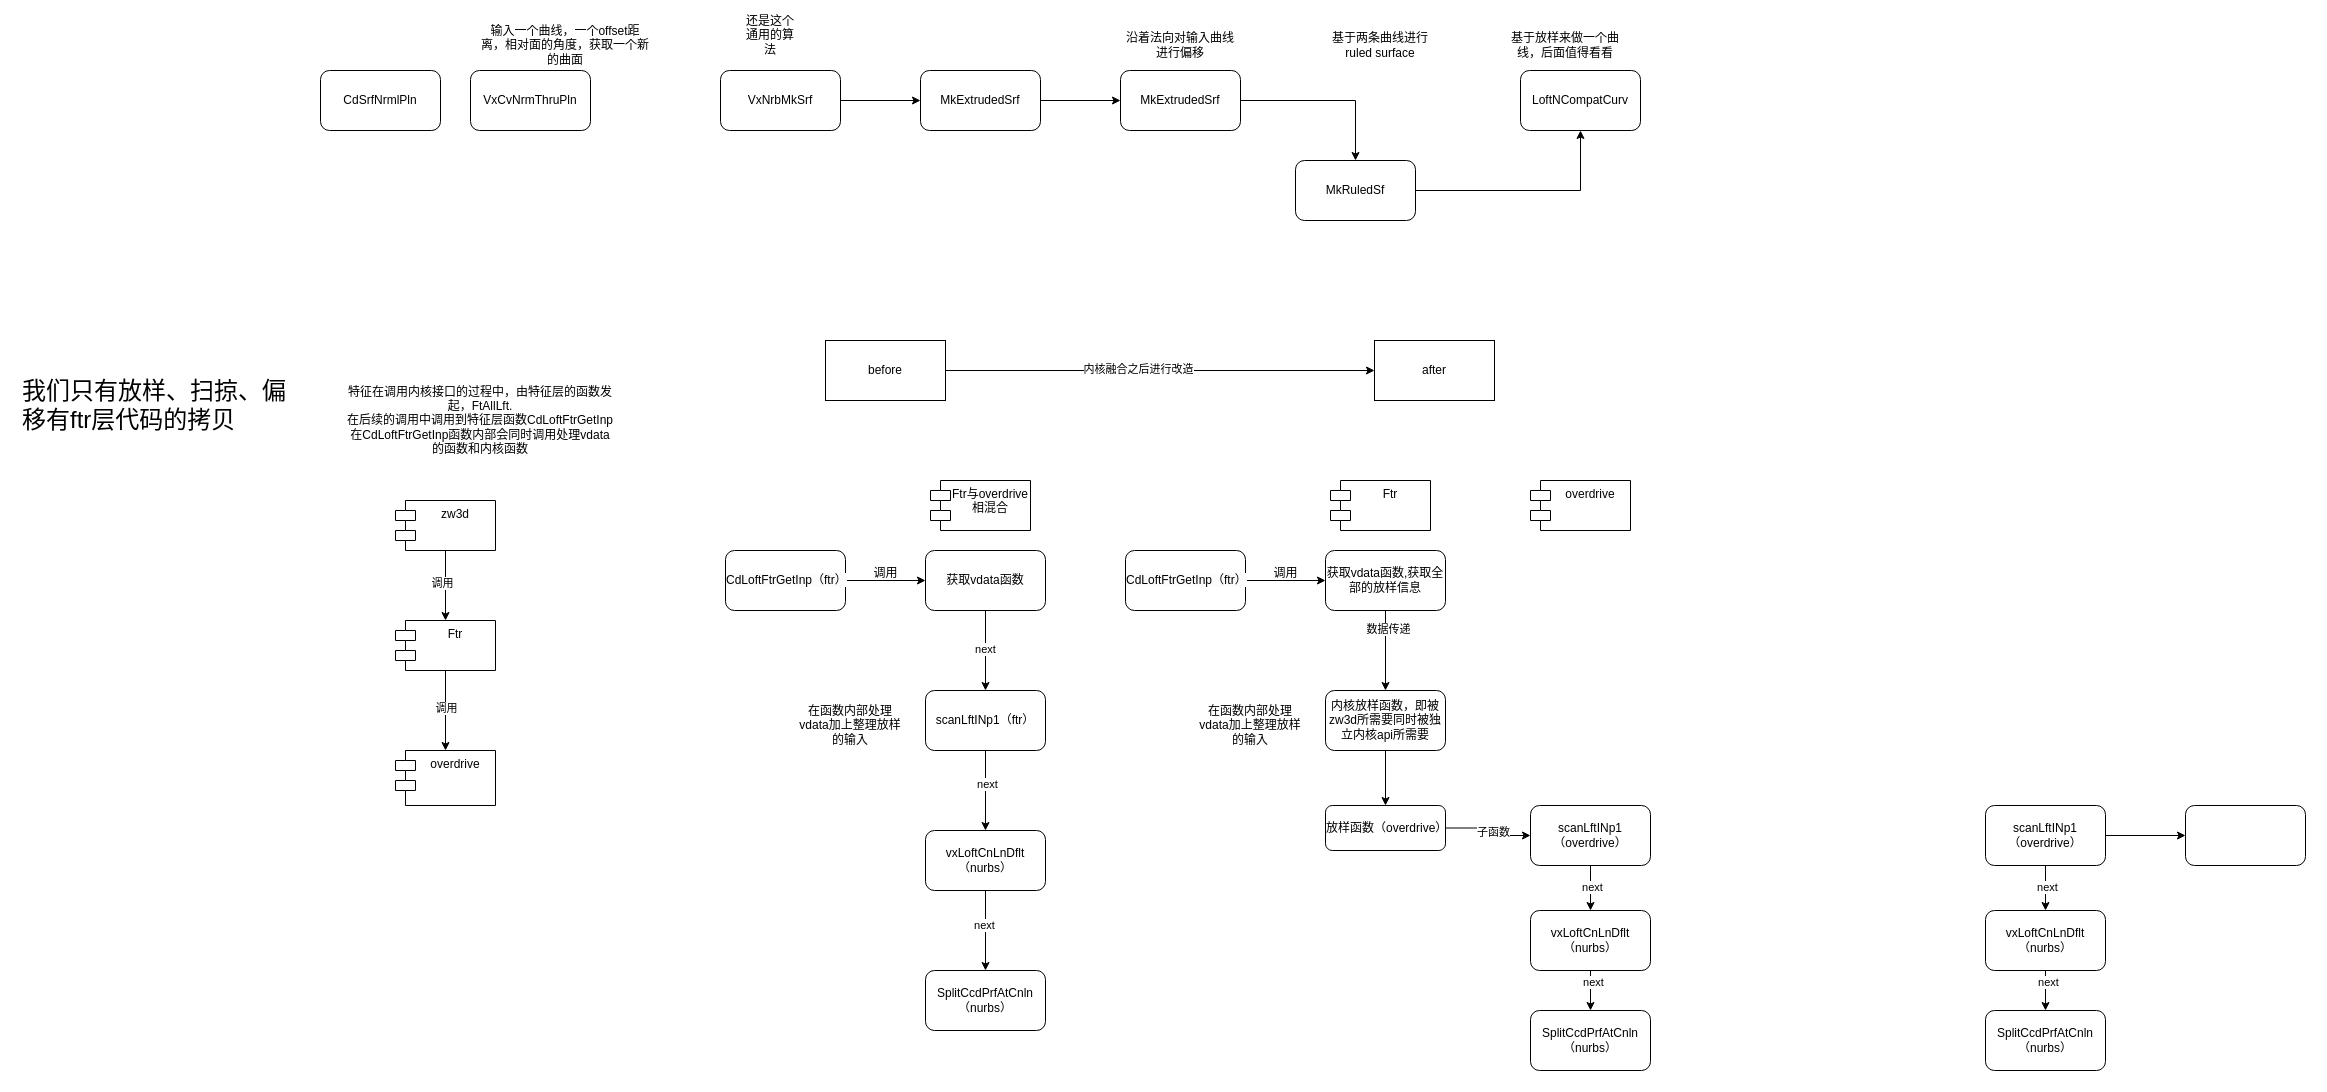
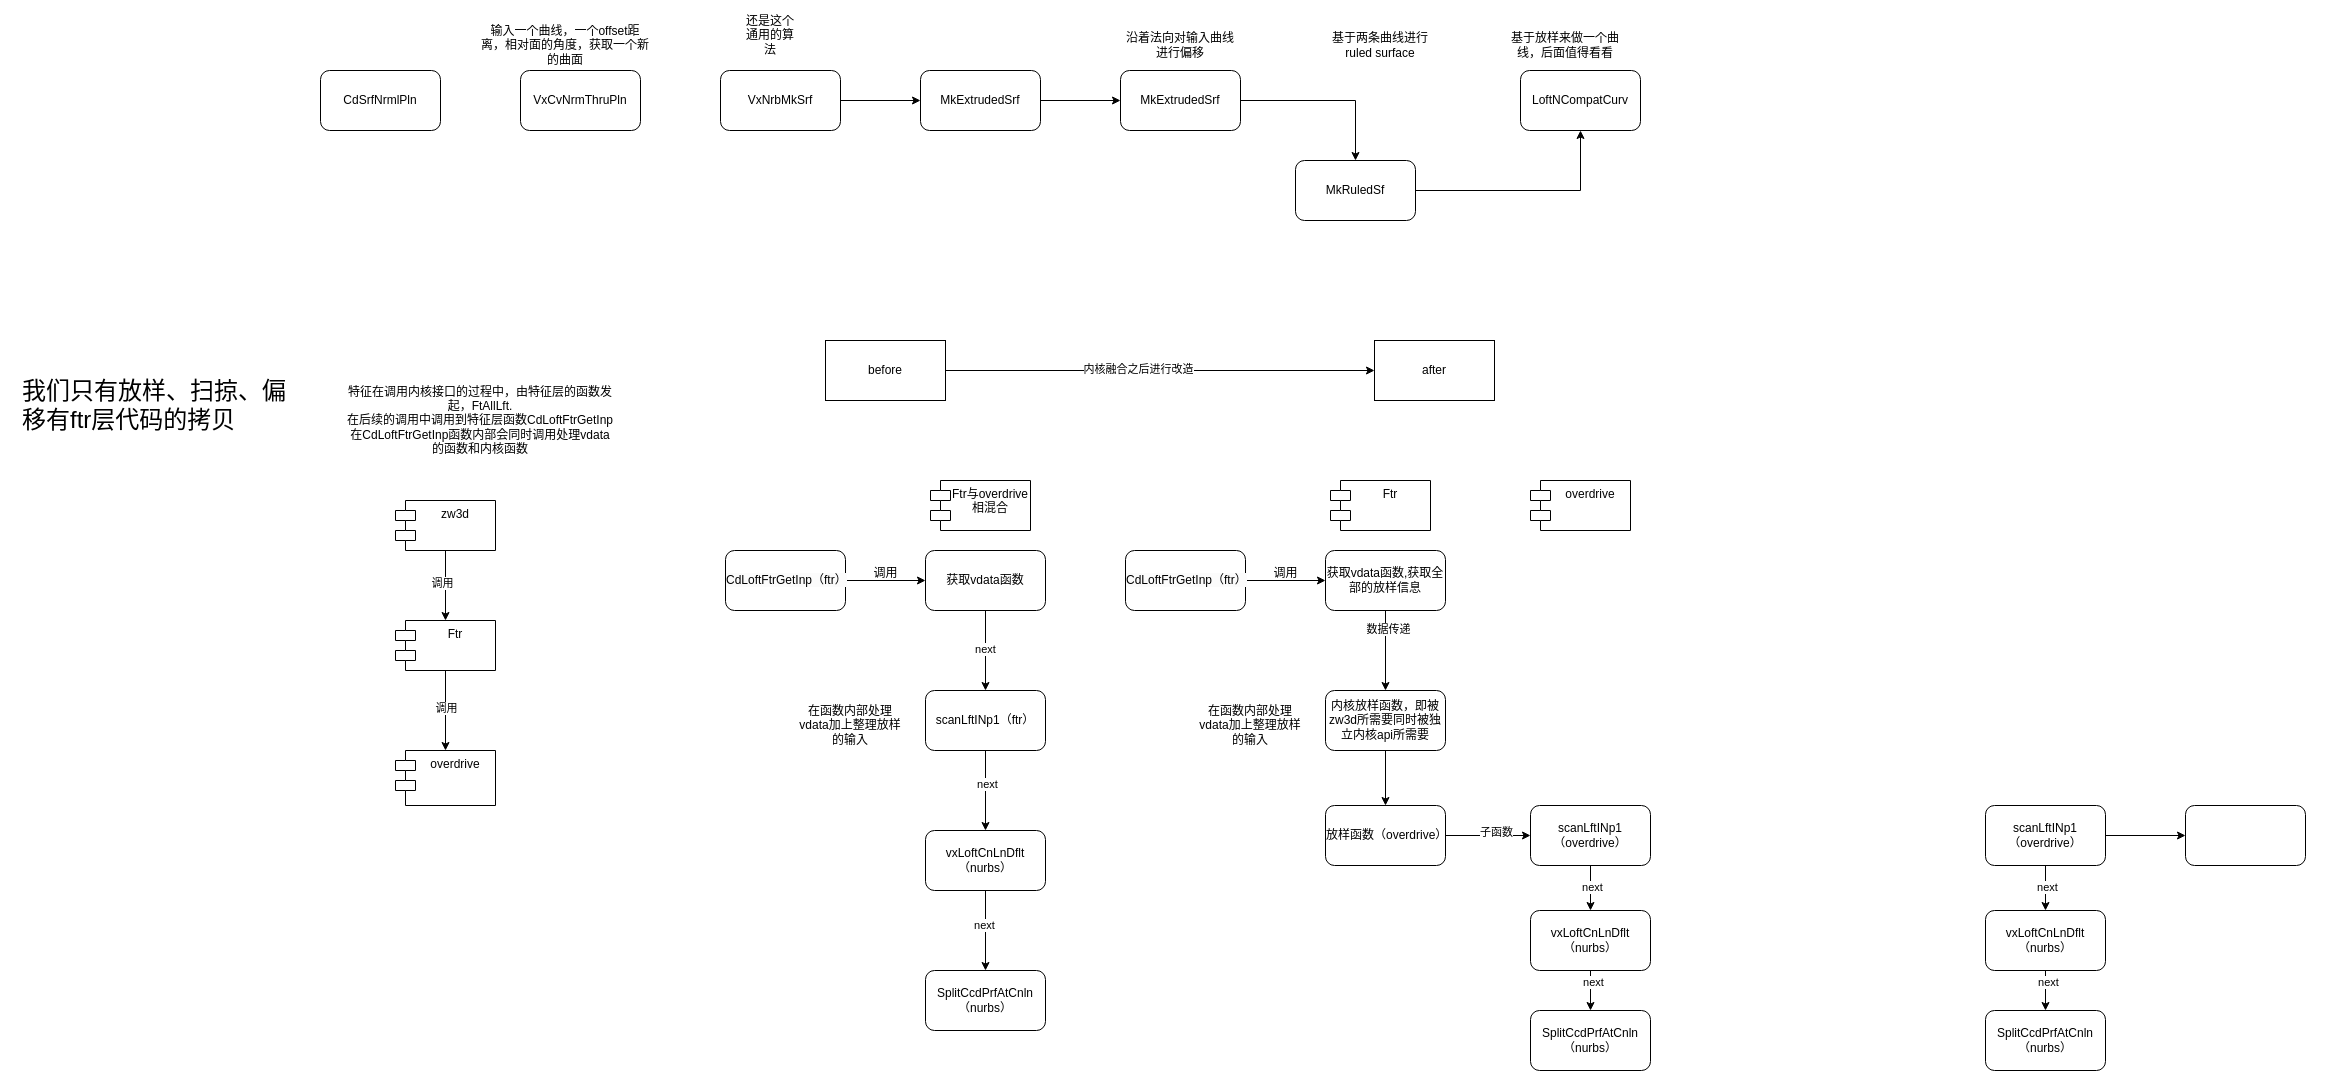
(531, 101) -> (581, 101)
(1386, 828) -> (1386, 836)
